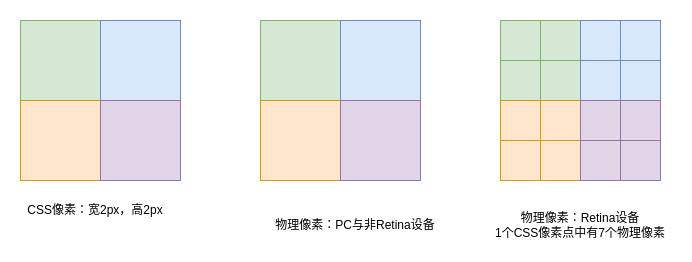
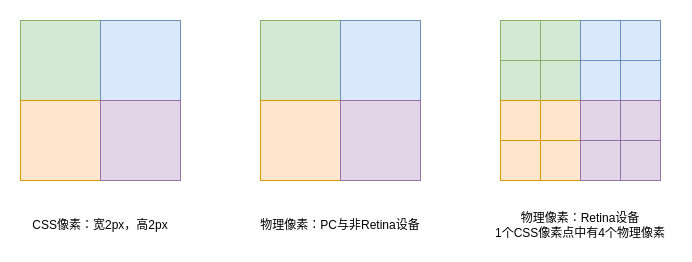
(96, 211) -> (101, 226)
(356, 226) -> (341, 226)
(581, 226) -> (581, 226)
